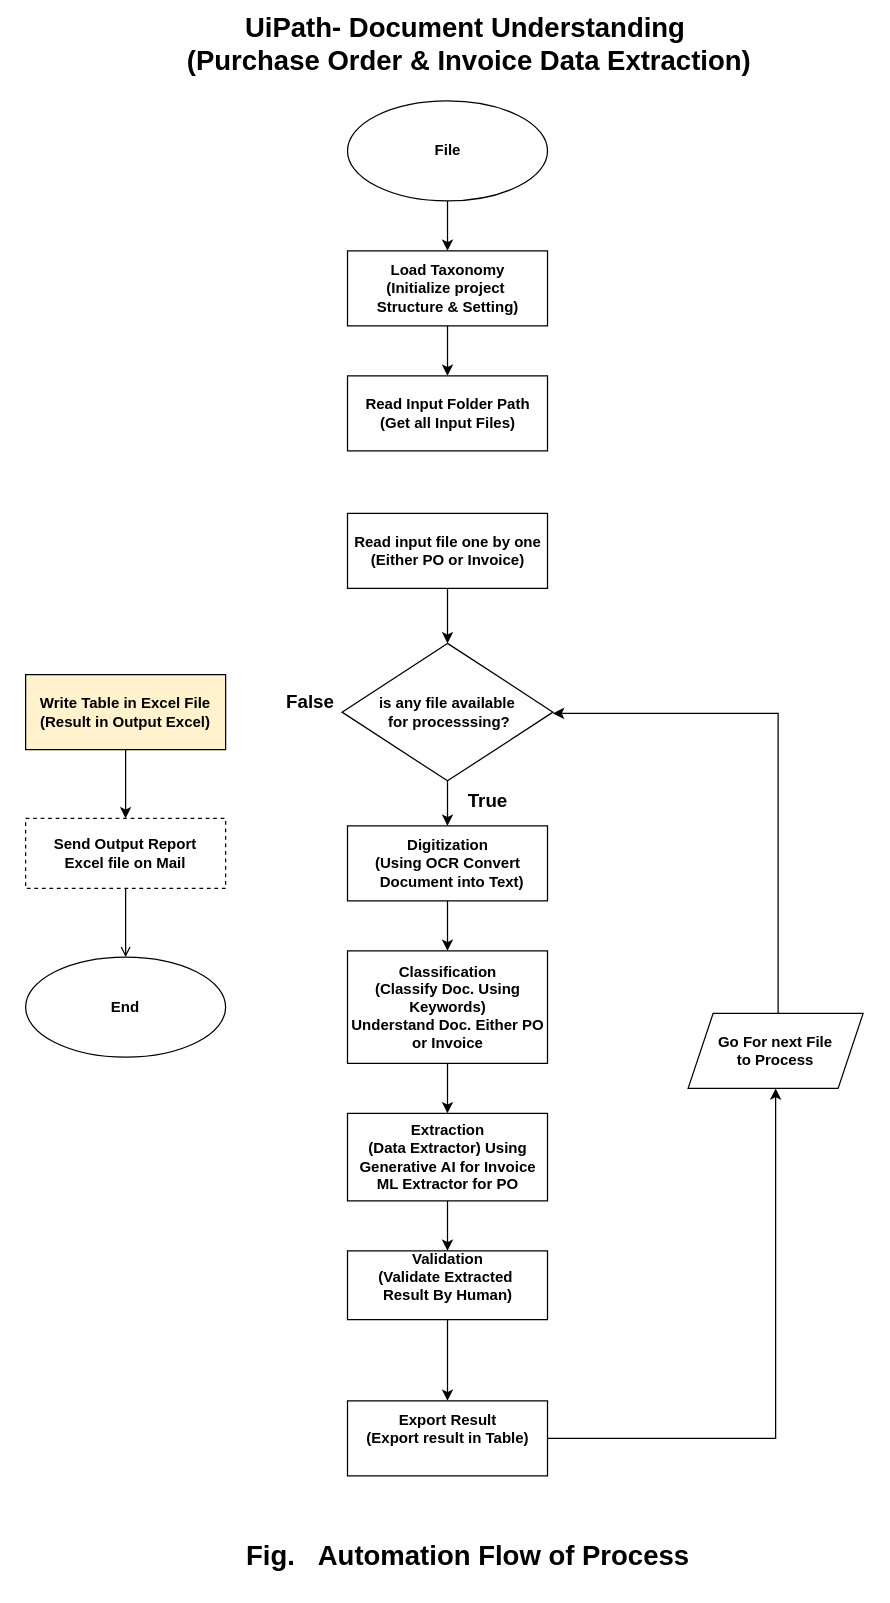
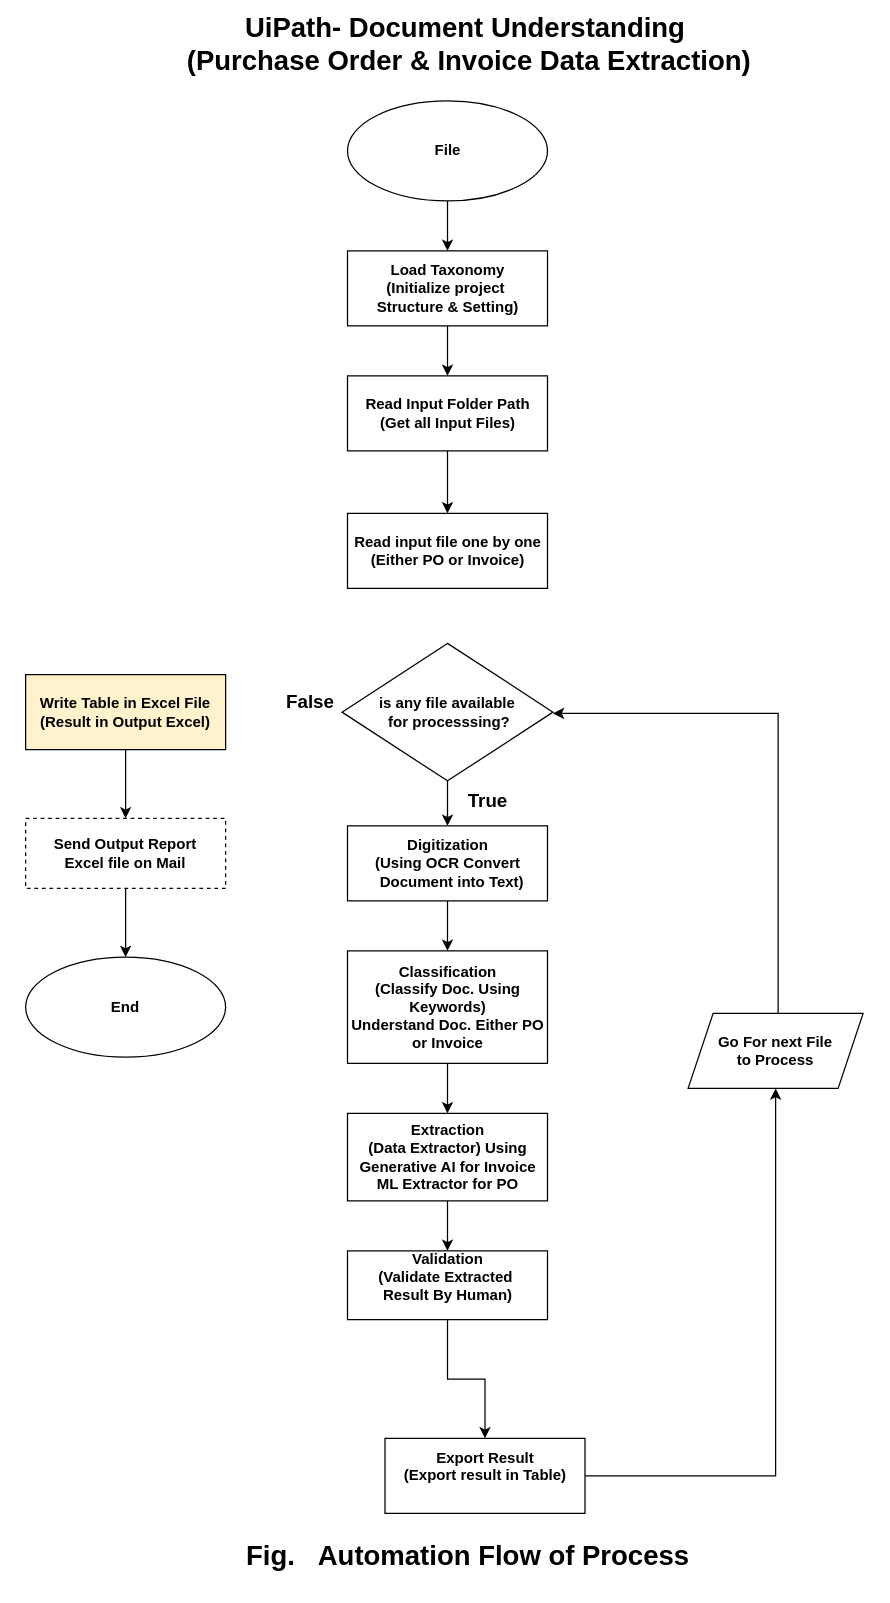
none -> (448, 478)
(448, 611) -> none
(126, 949) -> (126, 947)
(448, 1438) -> (485, 1476)
